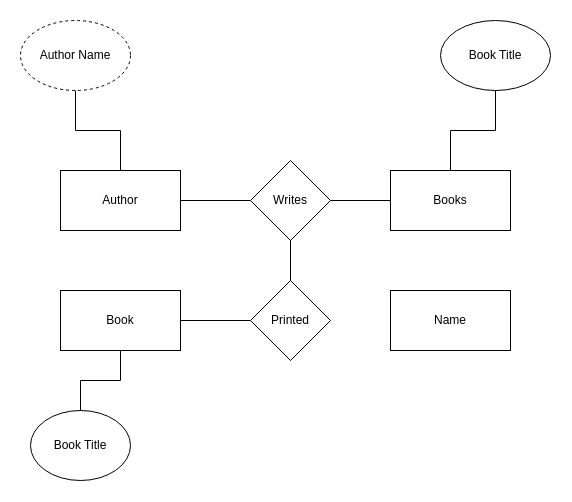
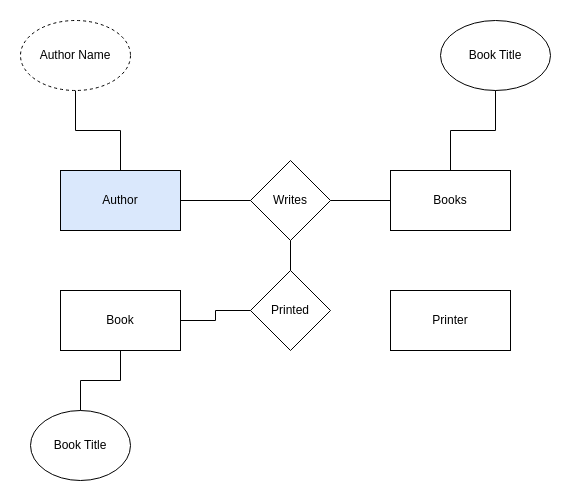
(121, 201) -> (121, 201)
(291, 321) -> (291, 311)
(451, 321) -> (451, 321)
